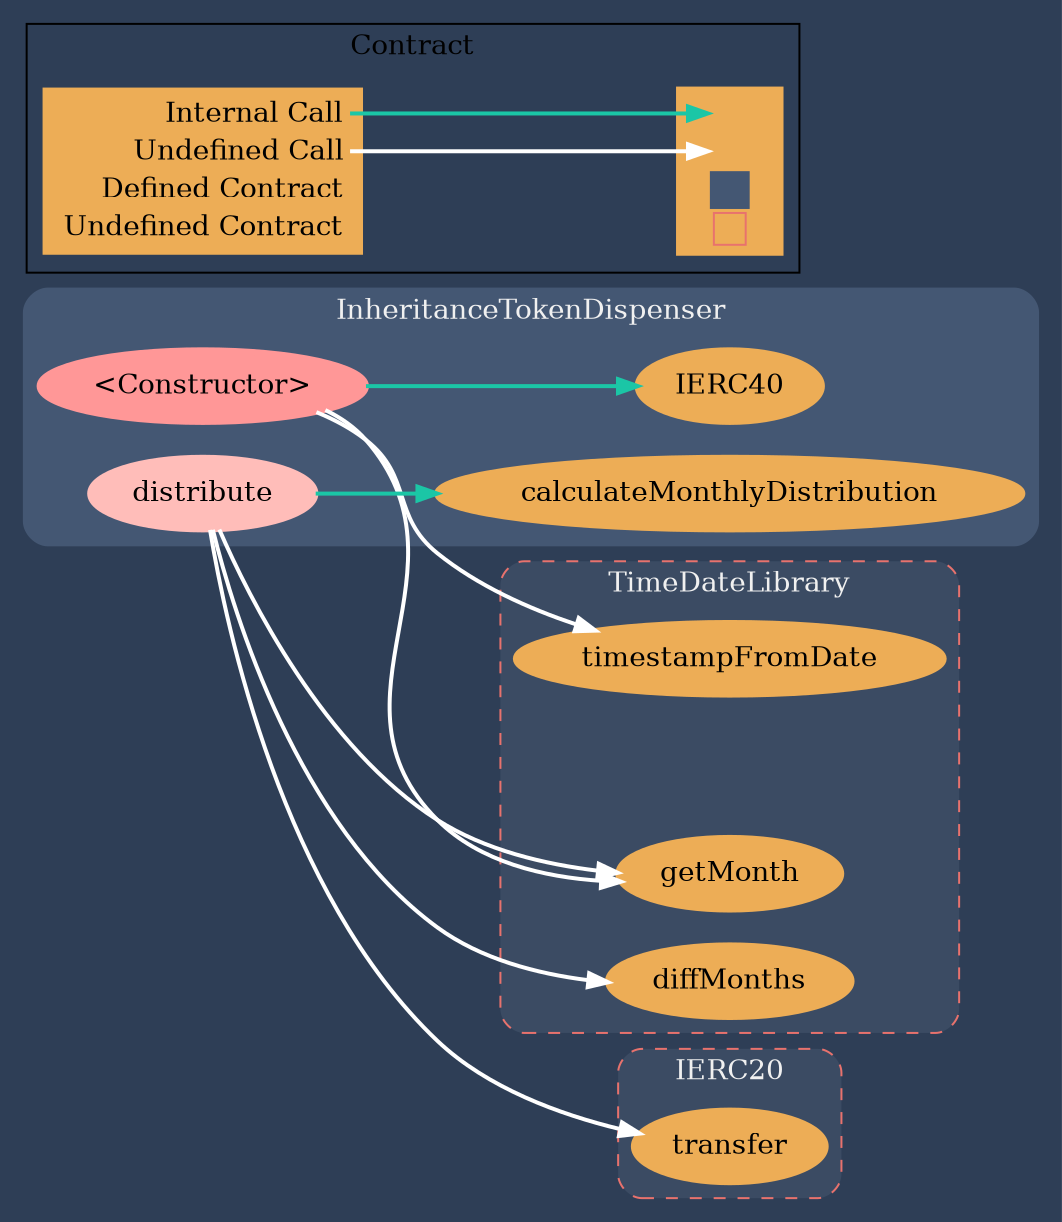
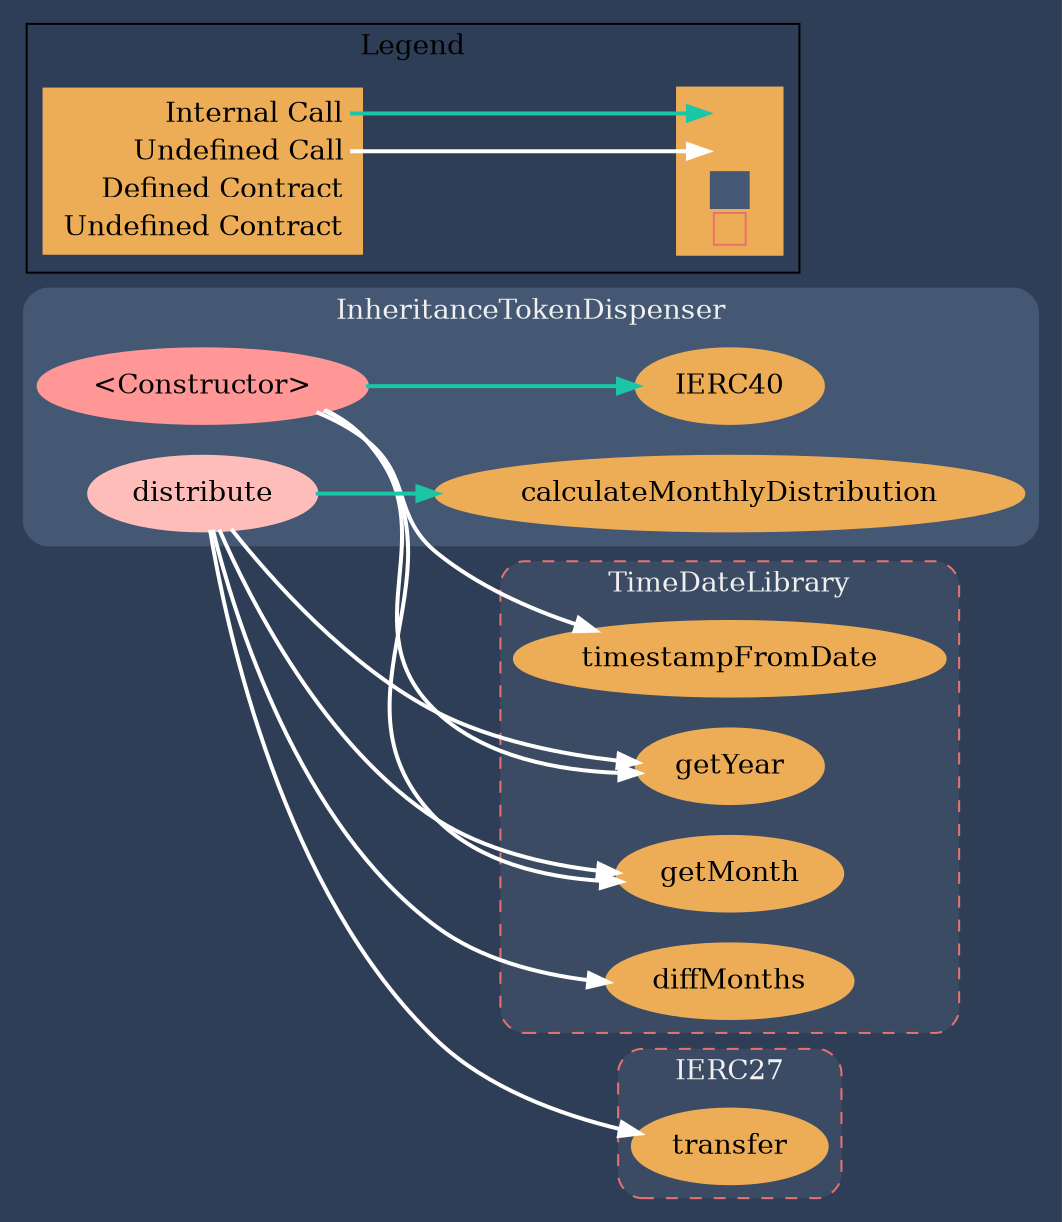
(413, 47) -> (413, 47)
none -> (730, 766)
(730, 1072) -> (730, 1072)
